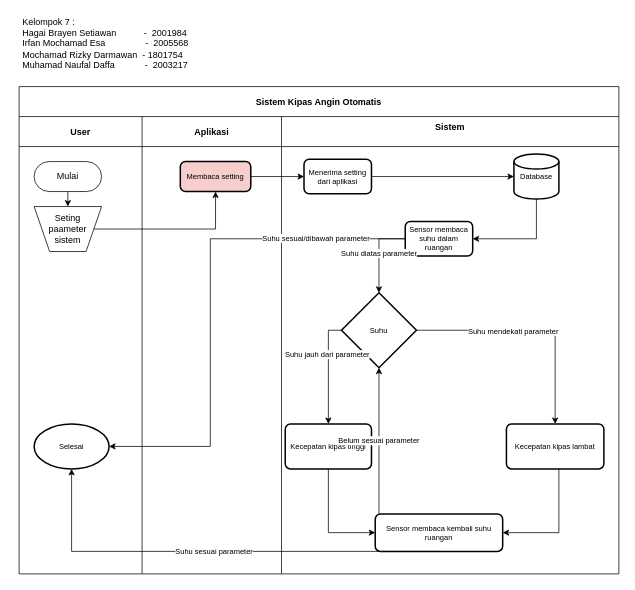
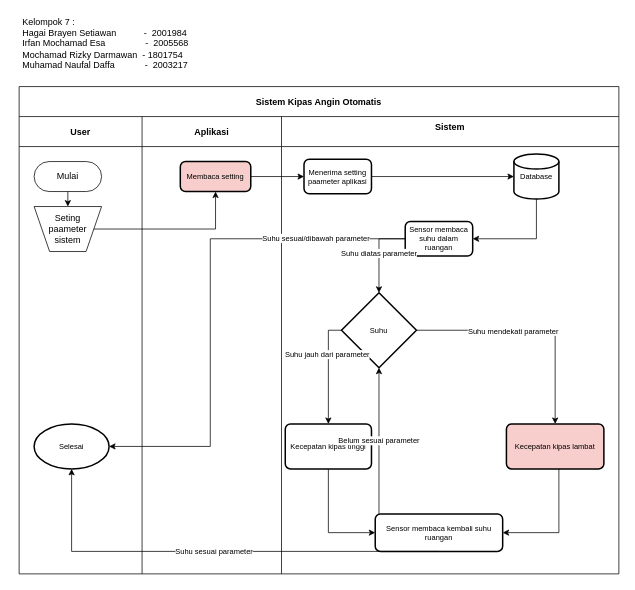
(338, 177) -> (338, 177)
(555, 447) -> (555, 447)
